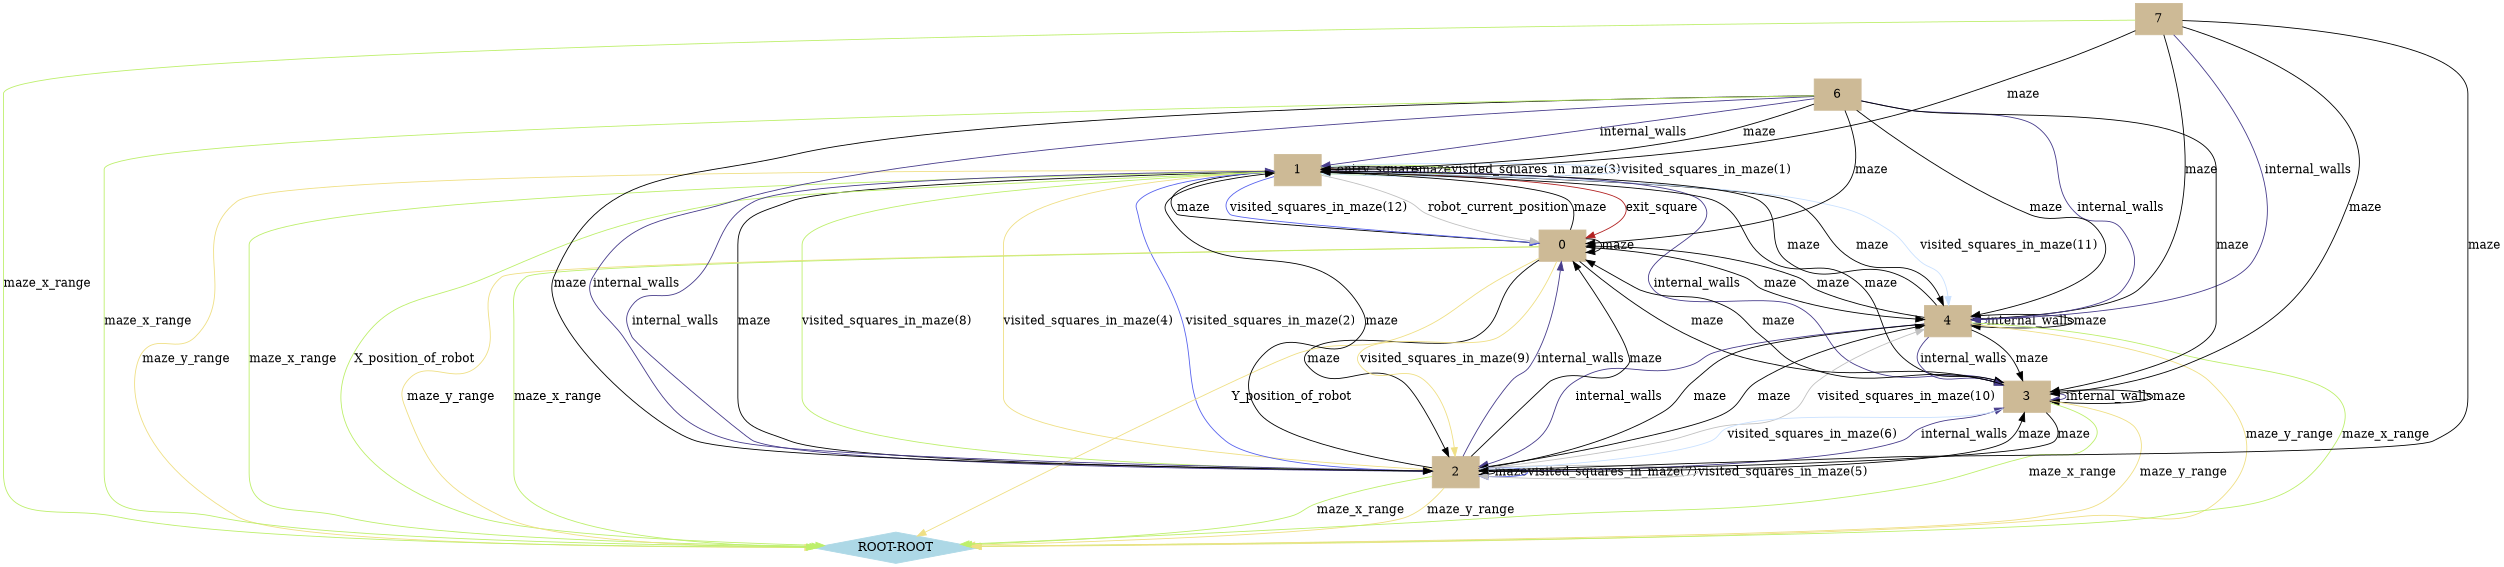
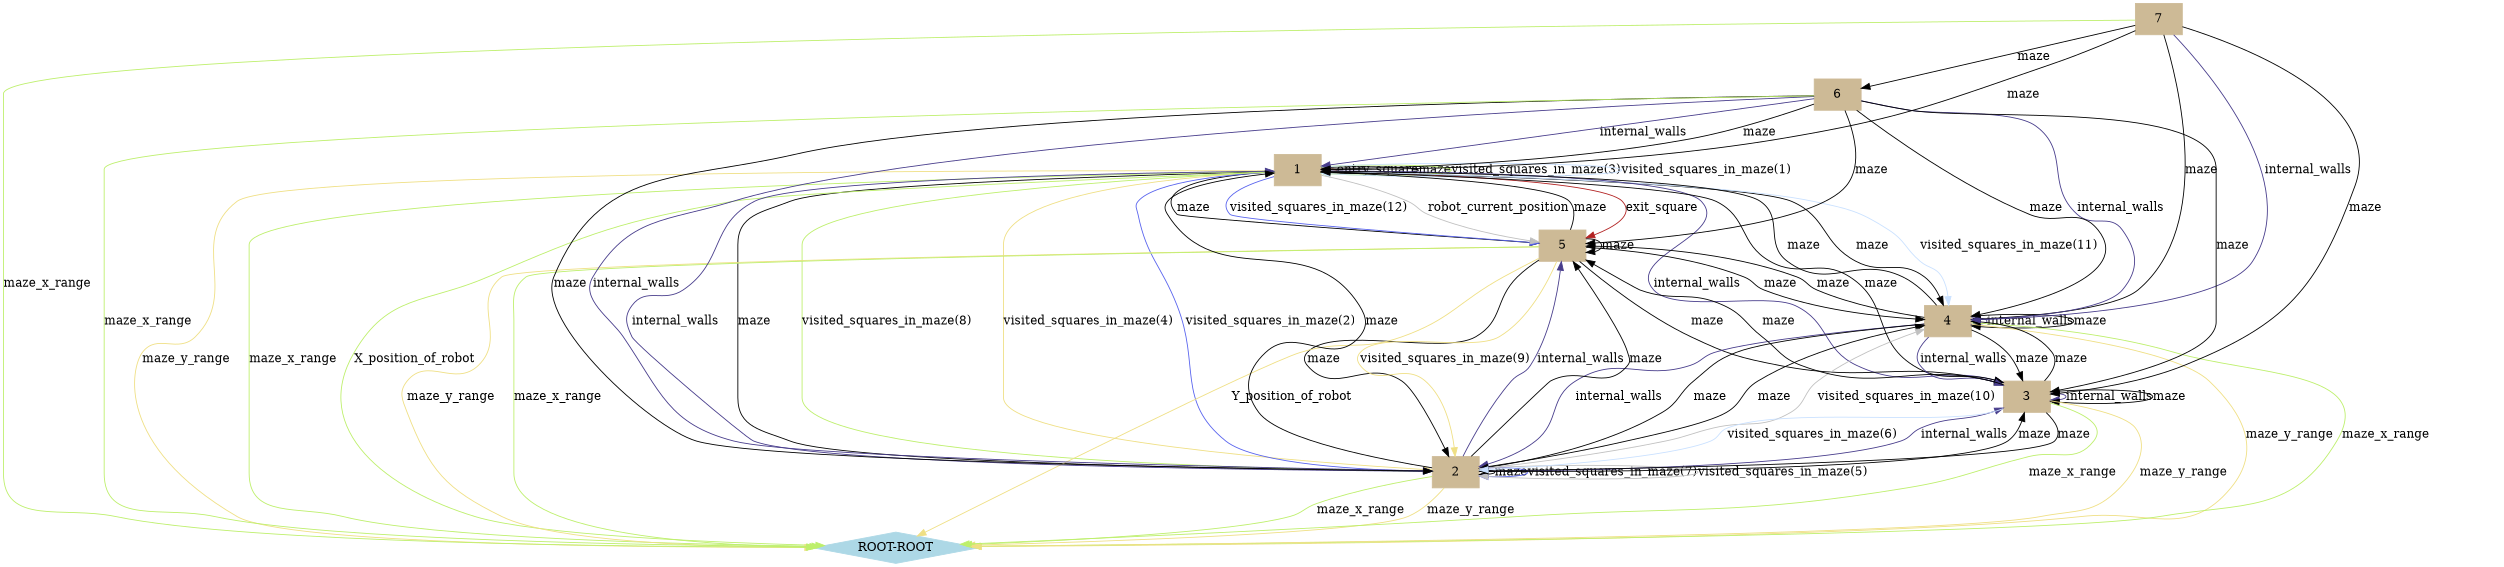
(1562, 246) -> (1562, 246)
none -> (2036, 338)
(2296, 450) -> (2003, 56)
